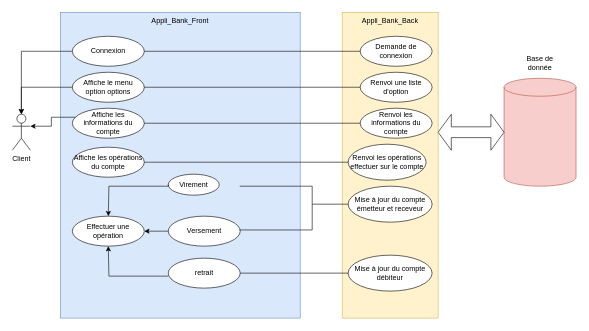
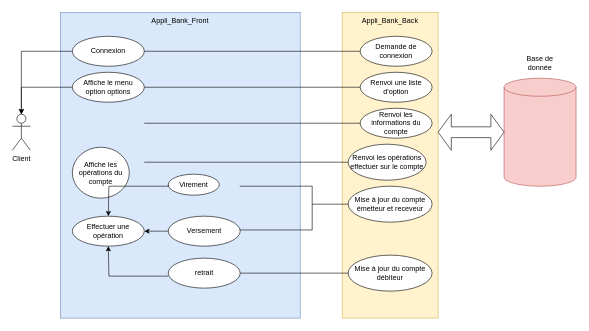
(51, 121) -> none
(108, 123) -> none
(108, 162) -> (101, 173)
